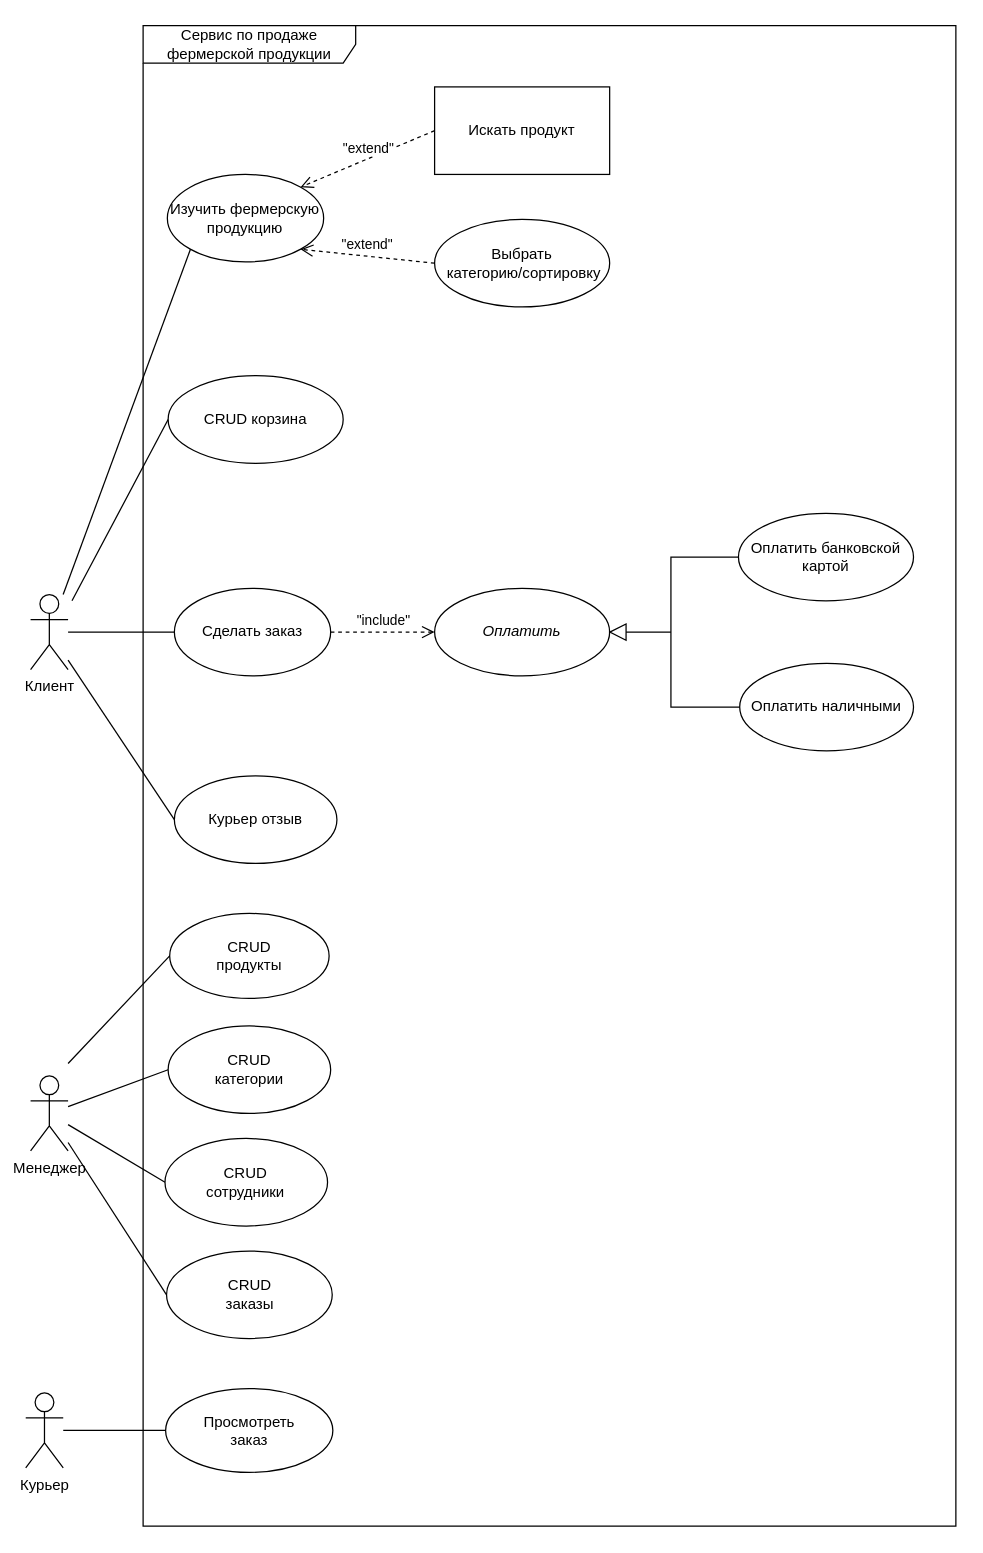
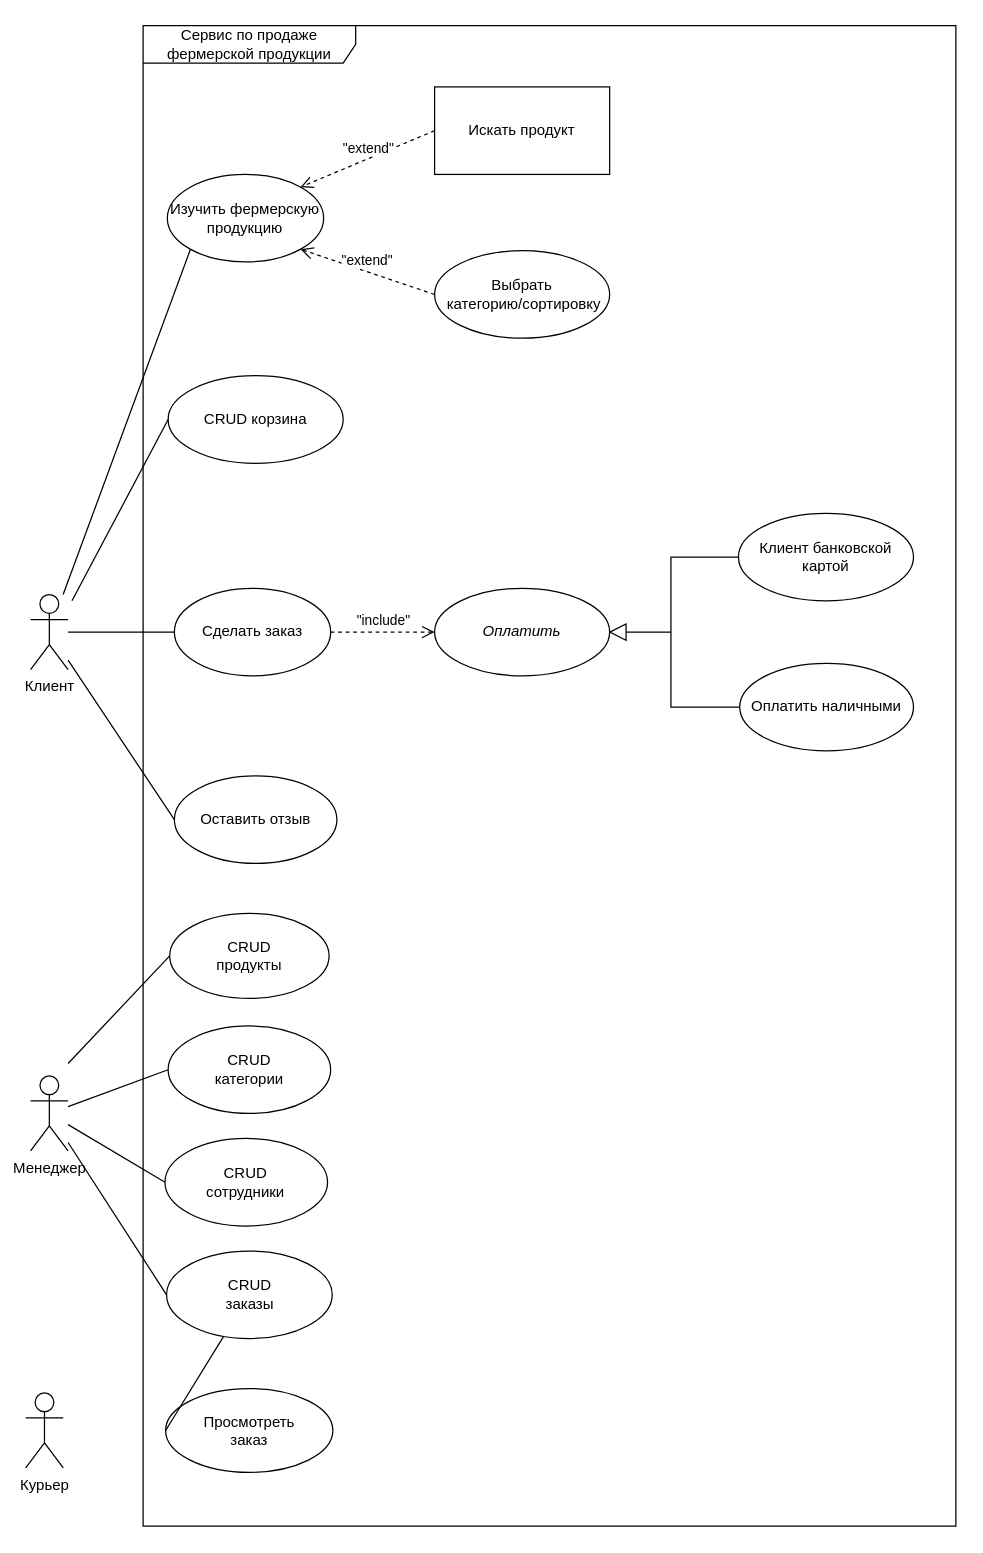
(522, 263) -> (522, 294)
(826, 557) -> (826, 557)
(256, 819) -> (256, 819)
(114, 1430) -> (194, 1383)
